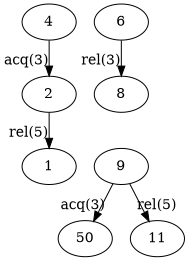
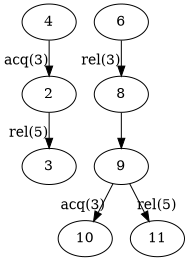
none -> (121, 125)
(49, 166) -> (49, 166)
(85, 239) -> (85, 239)
